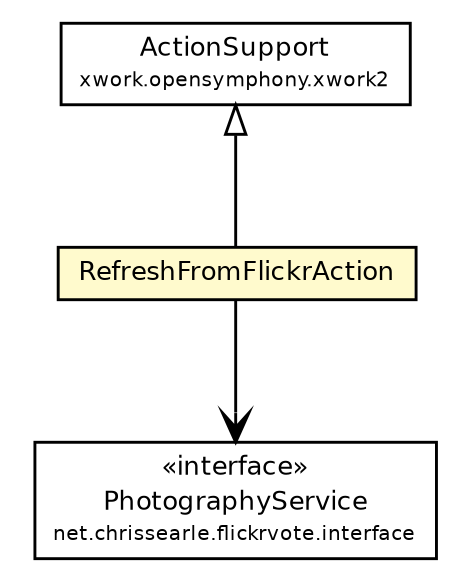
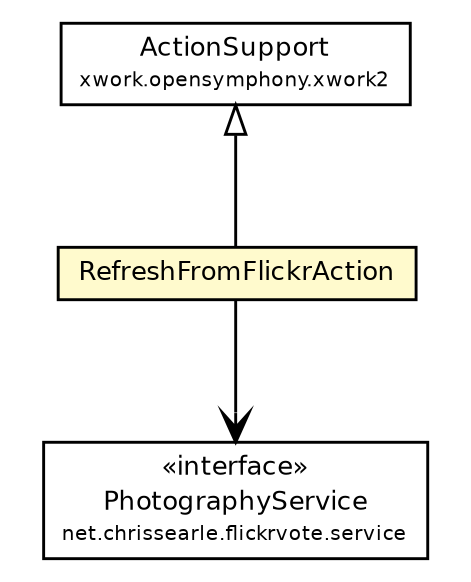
(236, 534) -> (236, 534)
